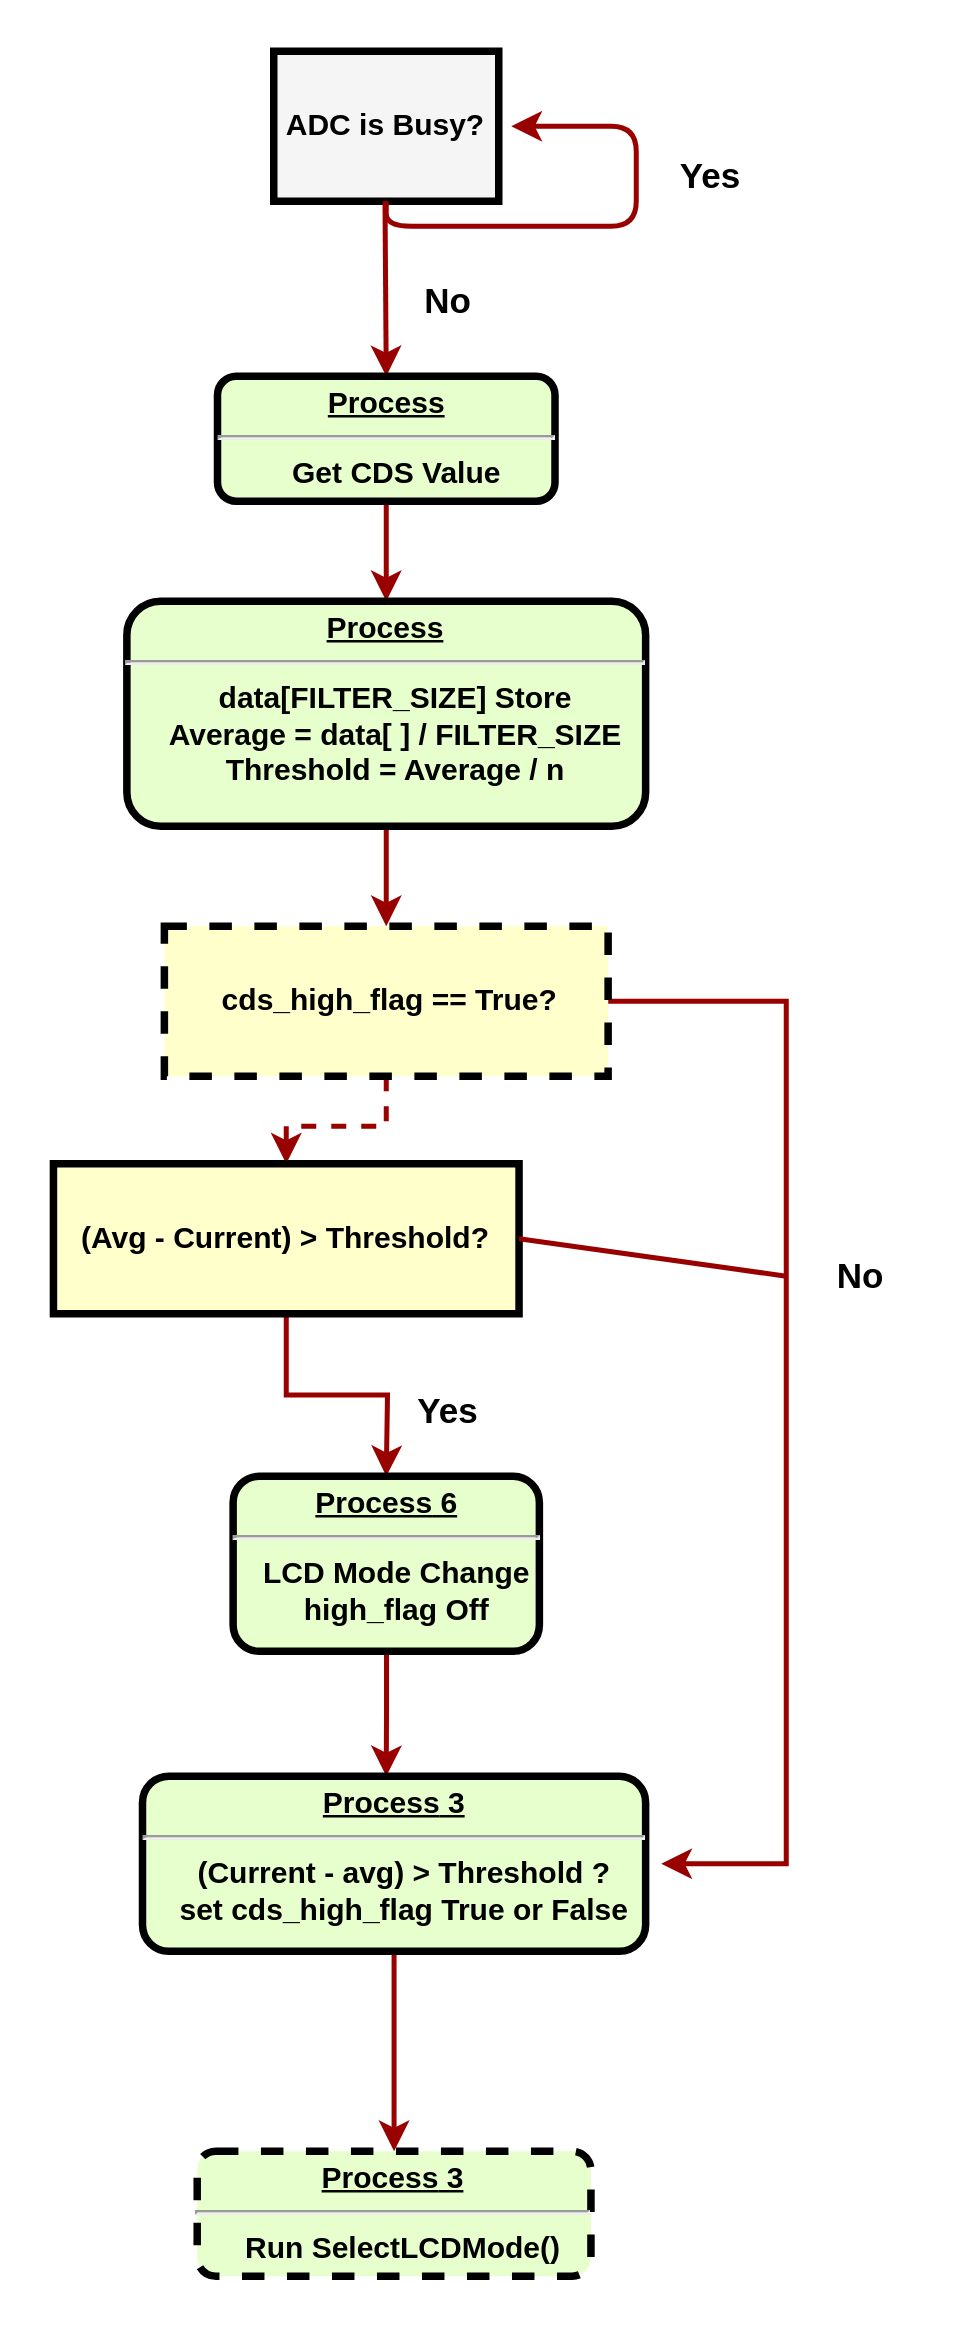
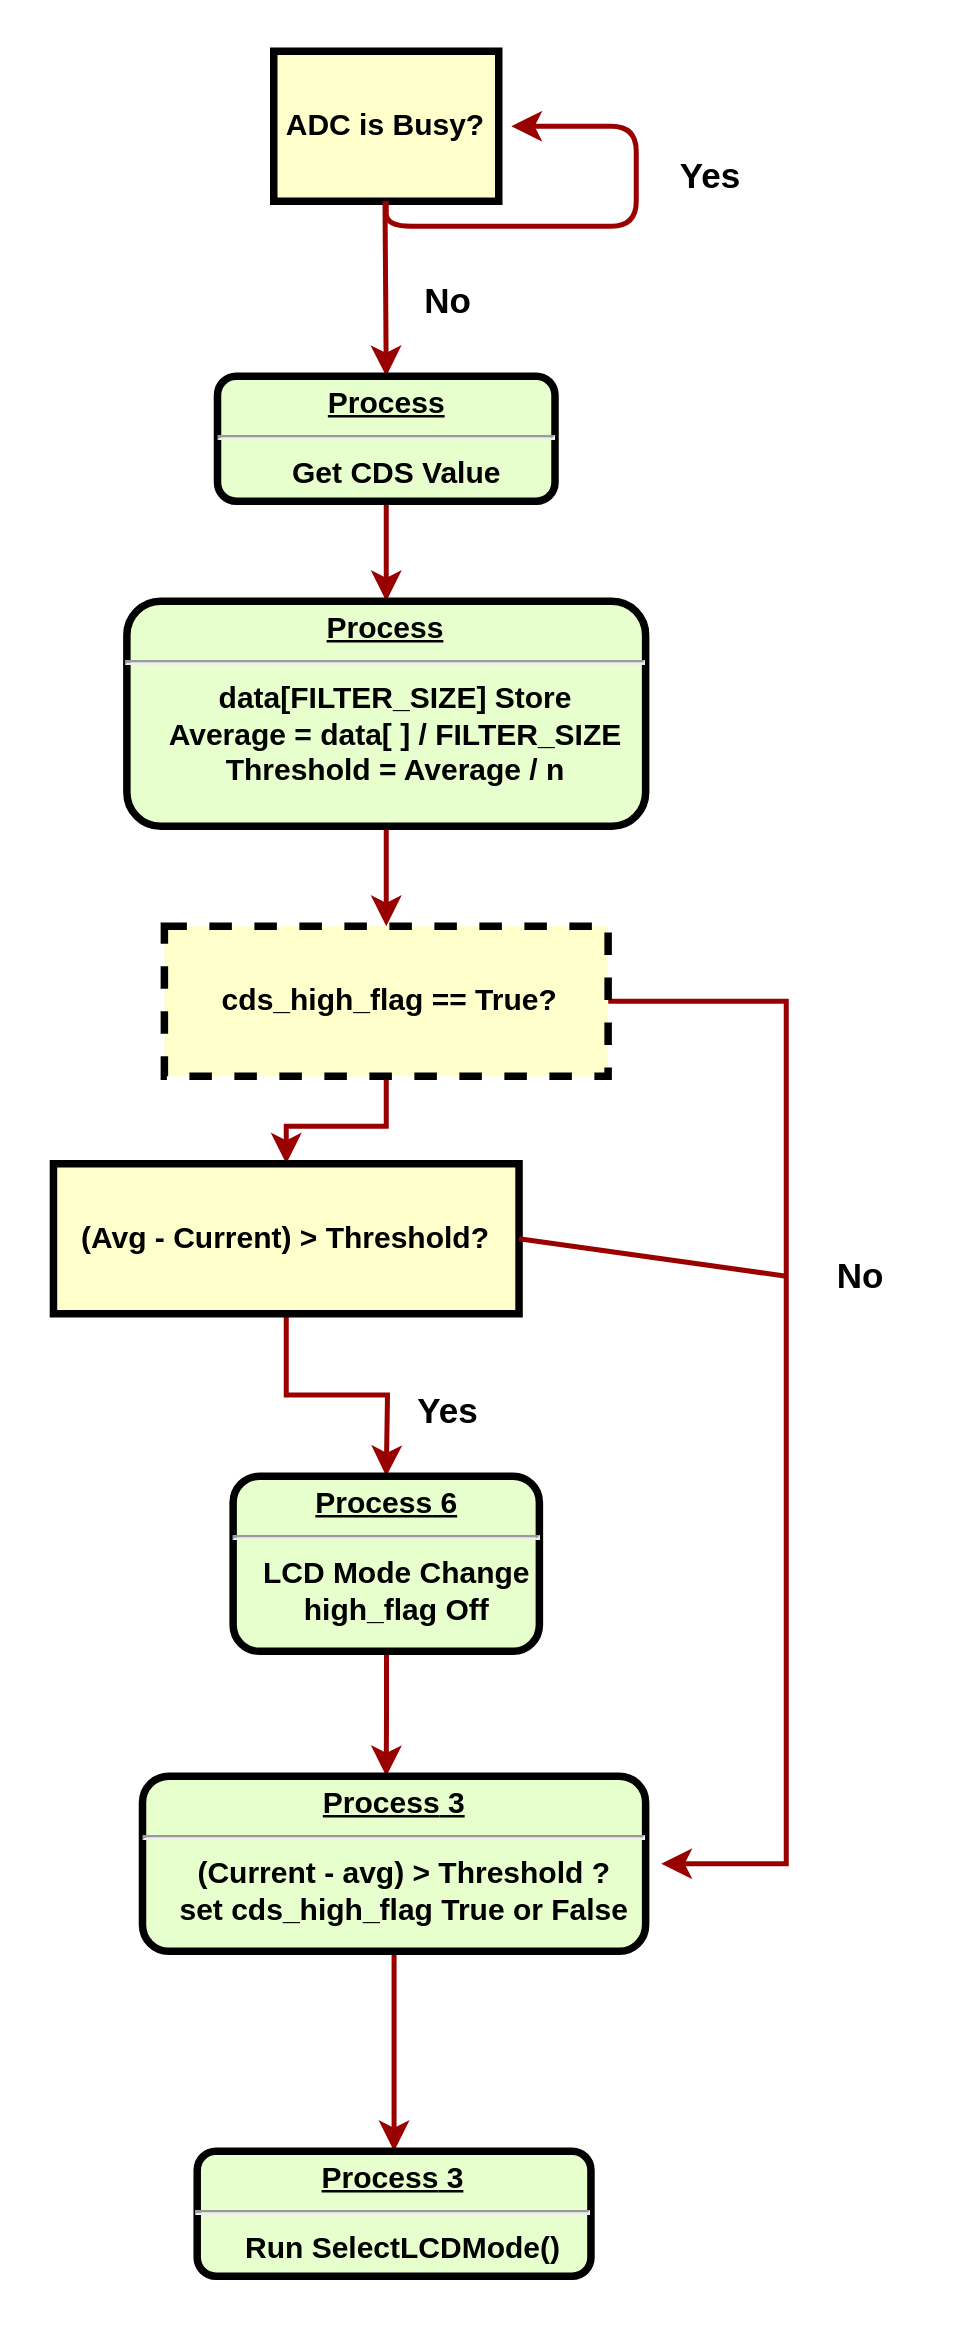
(386, 126) -> (386, 126)
(384, 1126) -> (384, 1126)
(394, 2214) -> (394, 2214)
